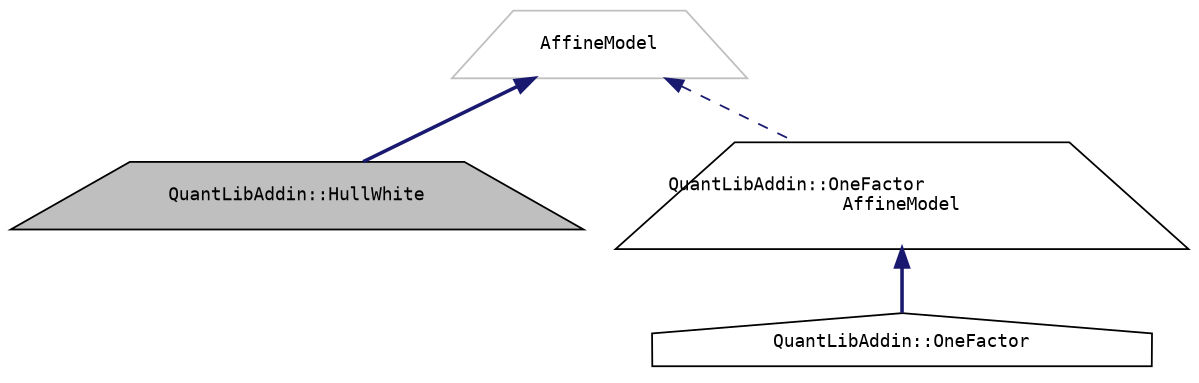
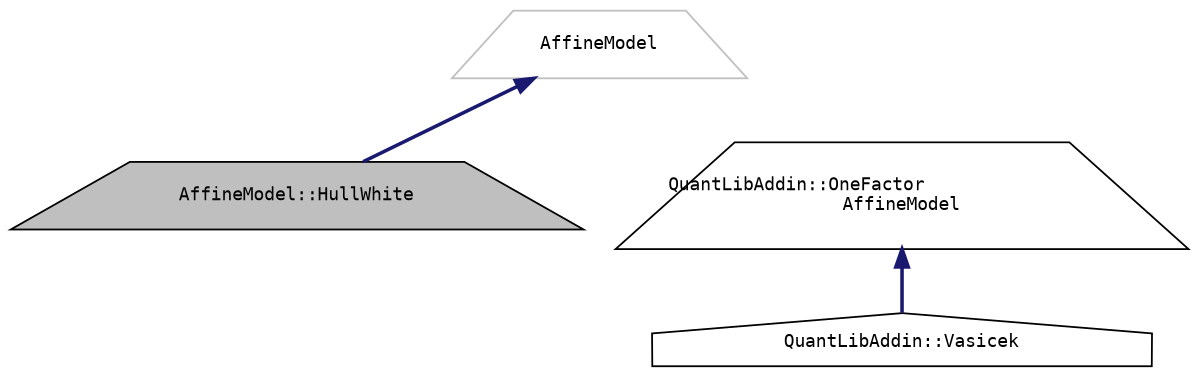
(739, 114) -> none
(297, 196) -> (297, 196)
(902, 342) -> (902, 342)
